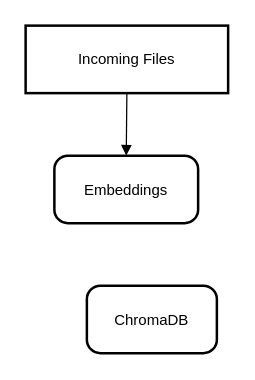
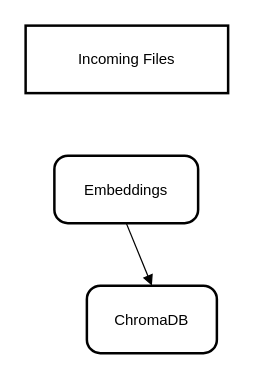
(127, 120) -> none
none -> (137, 249)
